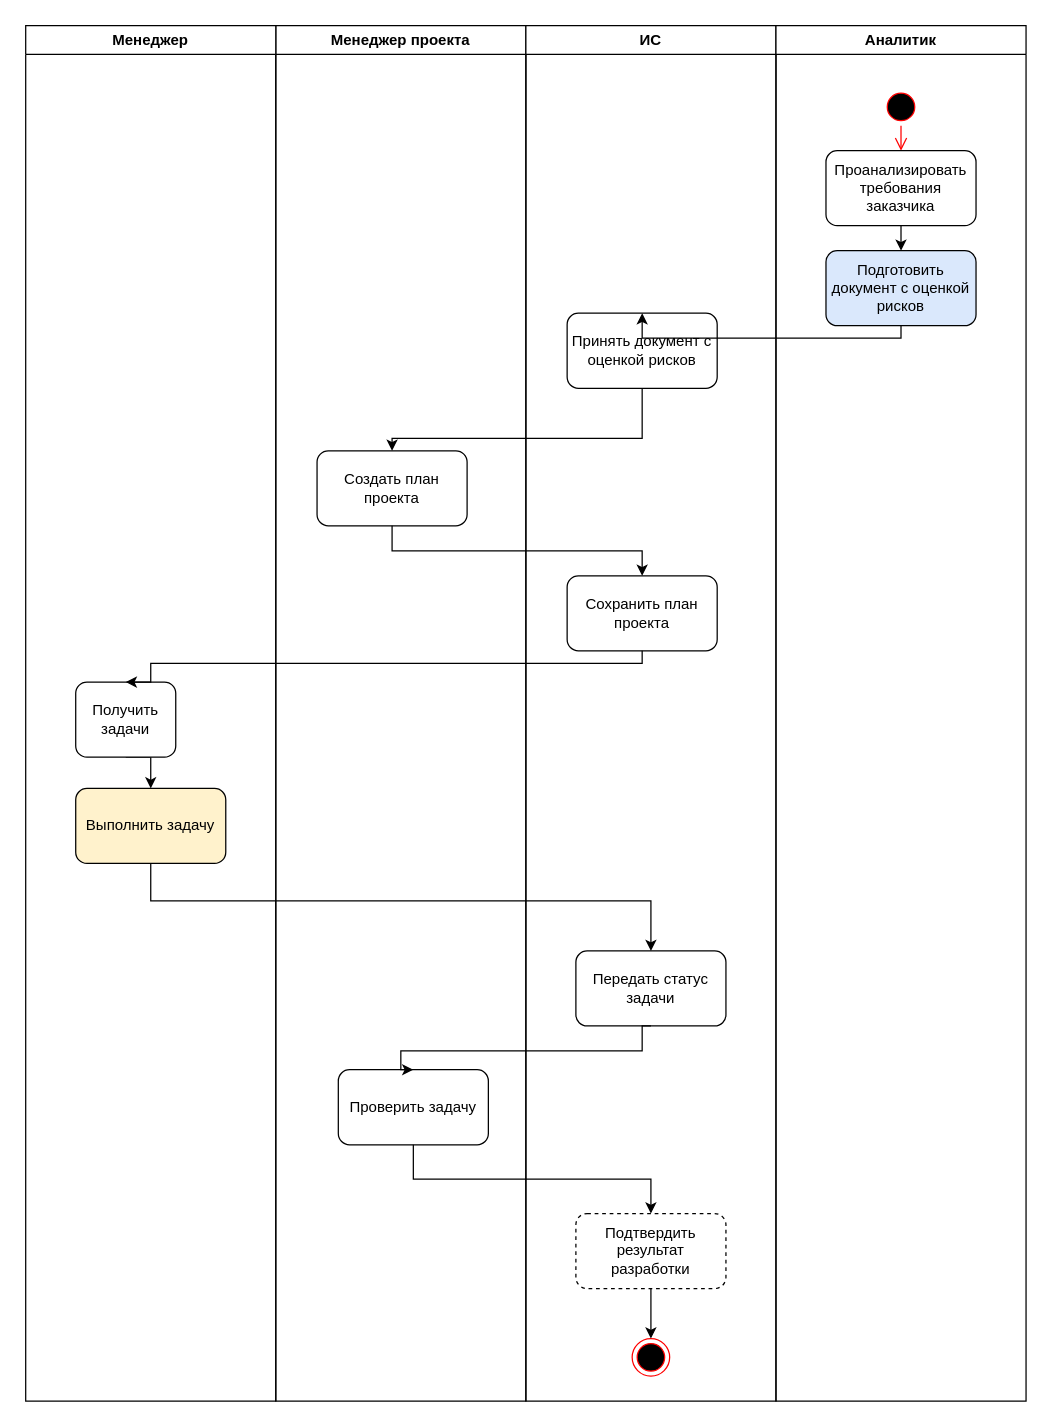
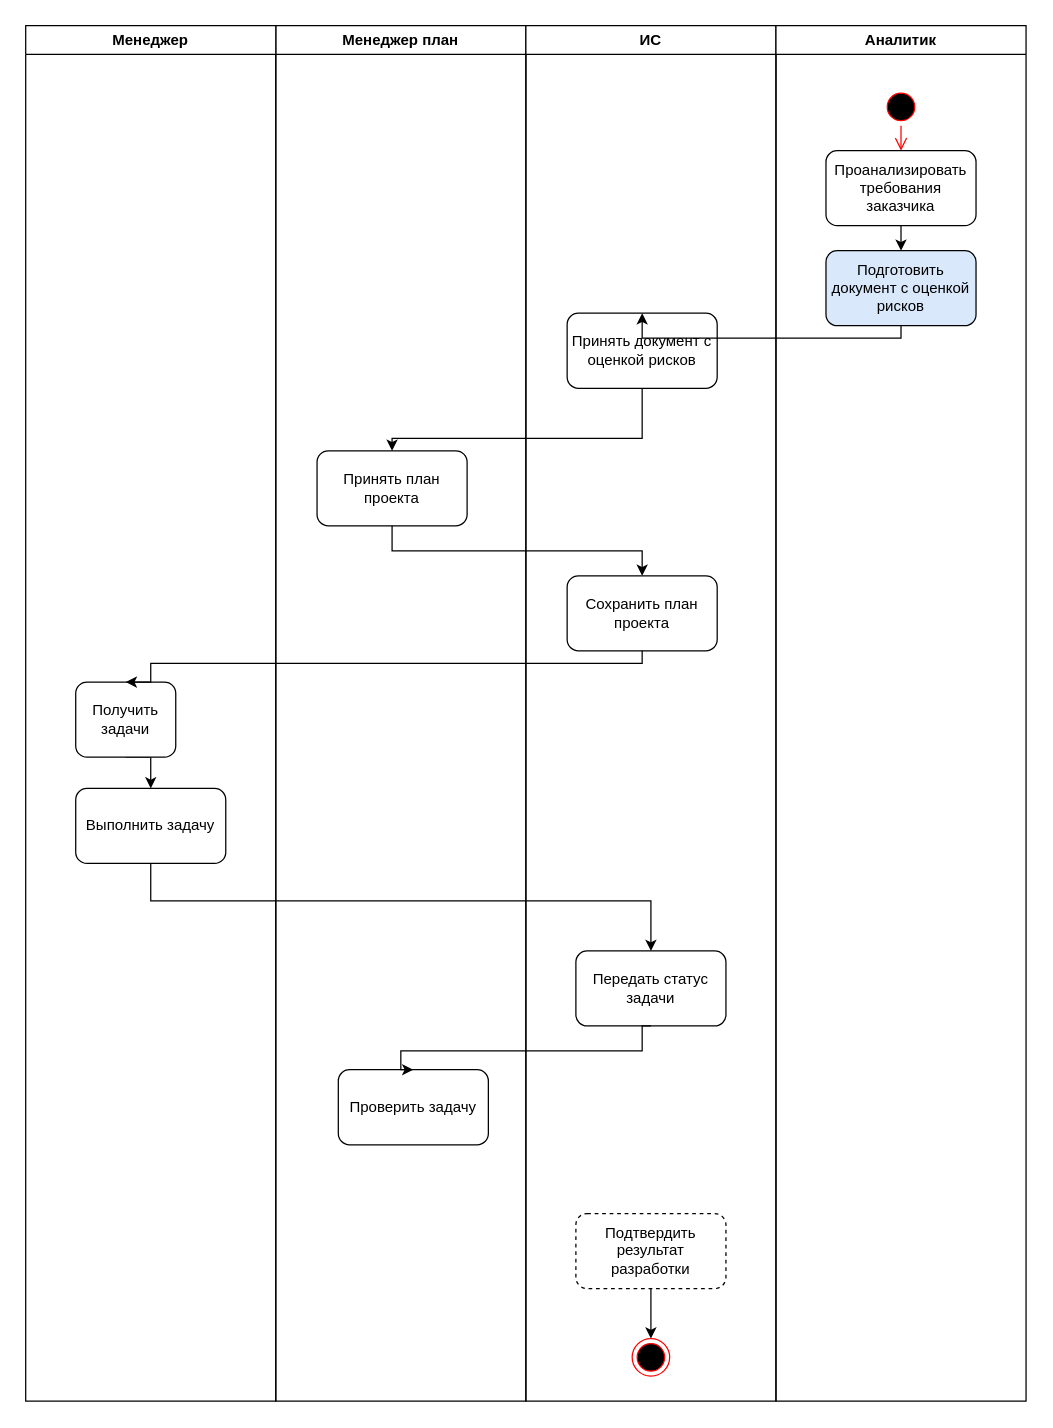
(401, 41) -> (401, 41)
(392, 488) -> (392, 488)
(151, 826) -> (151, 826)
(528, 1179) -> none
